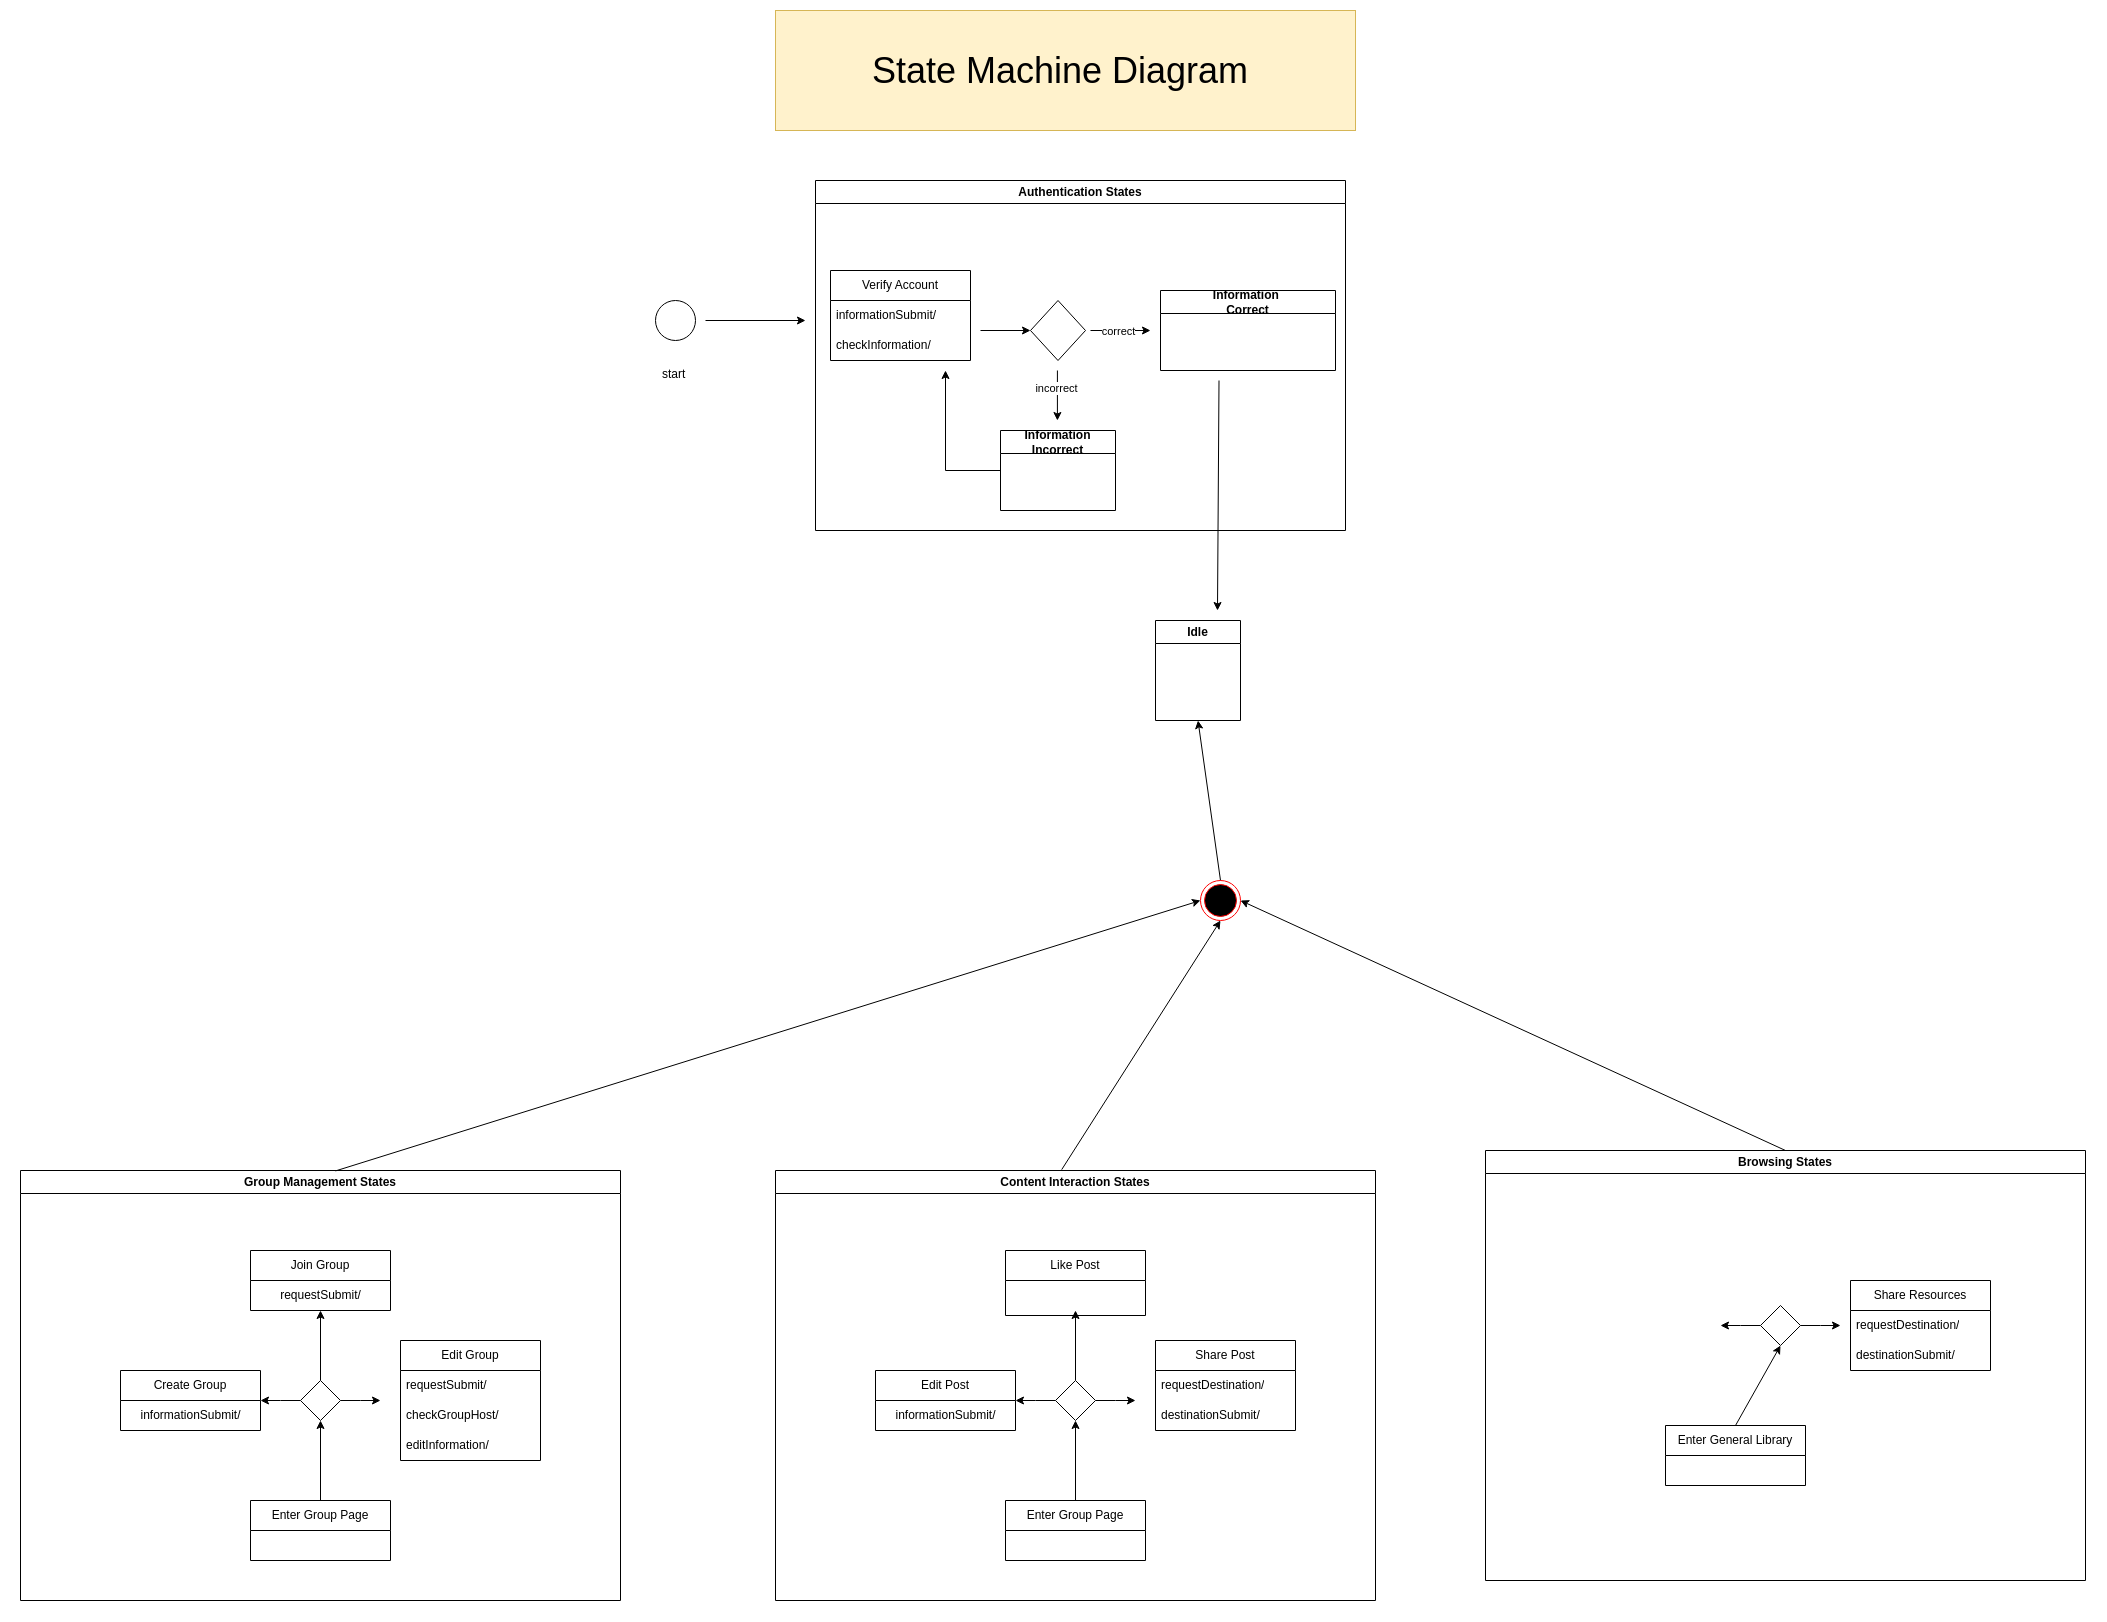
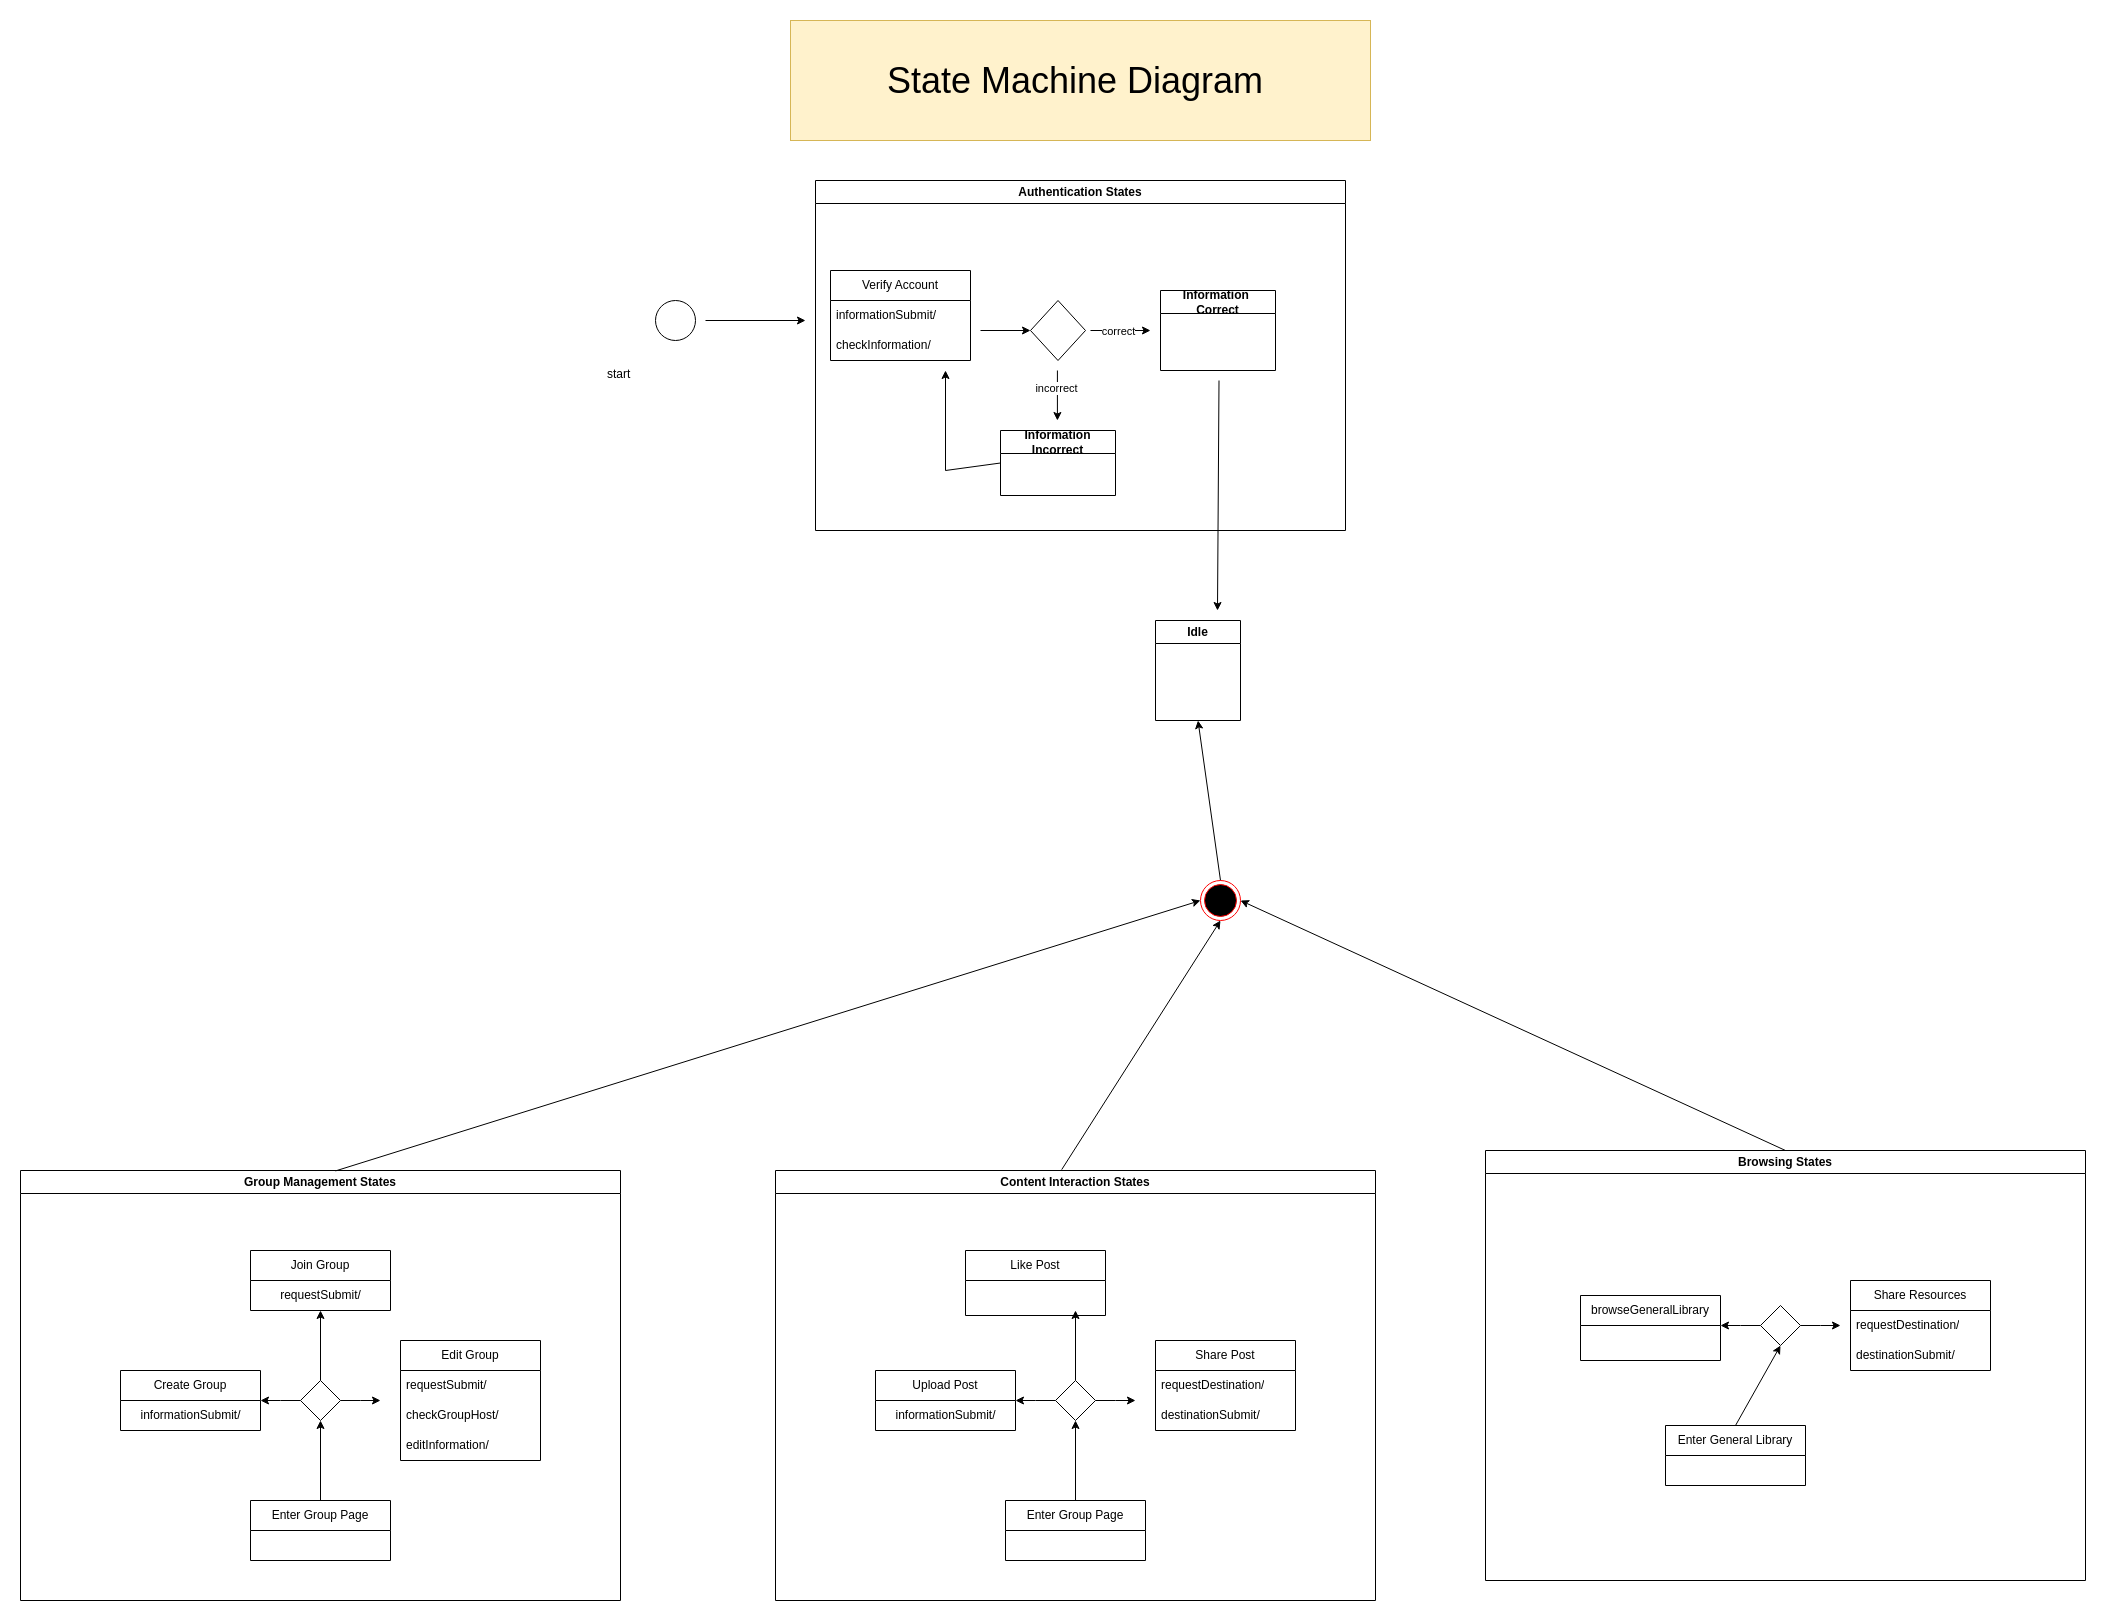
(1066, 71) -> (1081, 81)
(1248, 331) -> (1218, 331)
(676, 376) -> (621, 376)
(1058, 471) -> (1058, 463)
(1076, 1283) -> (1036, 1283)
none -> (1651, 1328)
(946, 1386) -> (946, 1386)
